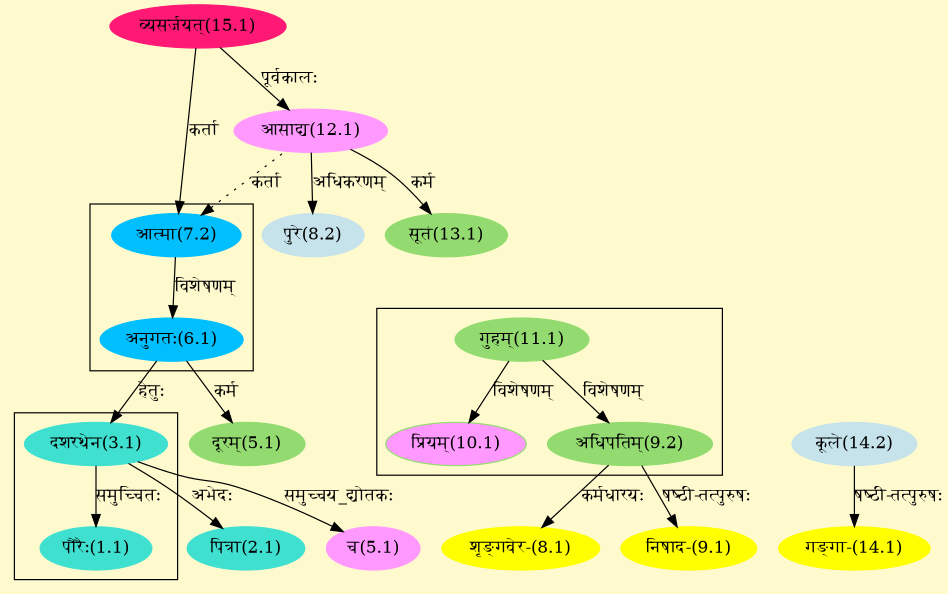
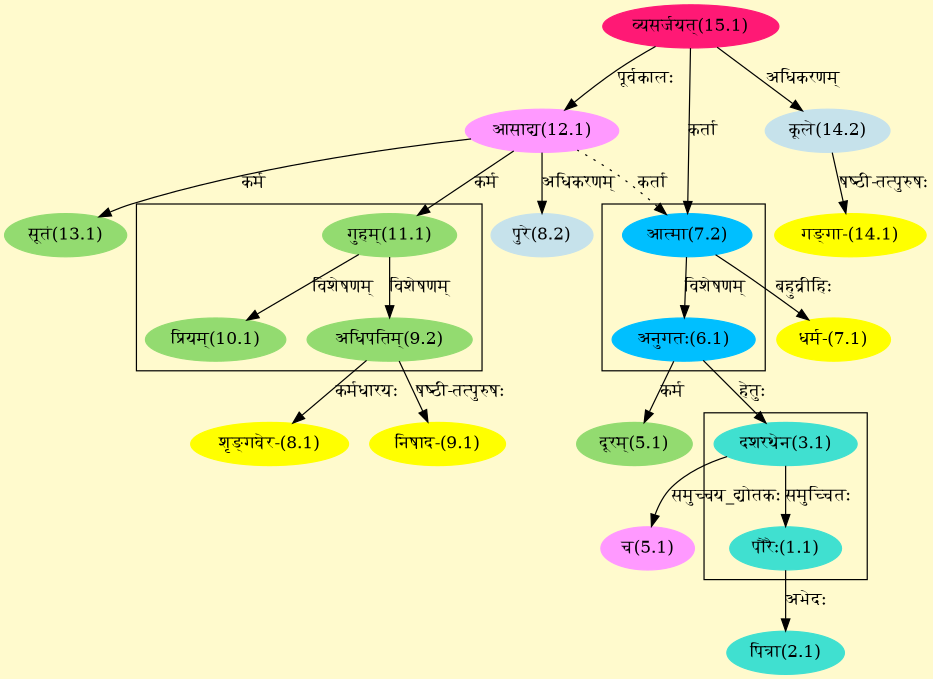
none -> (755, 75)
none -> (471, 180)
none -> (834, 340)
(456, 444) -> (216, 340)
(170, 489) -> (786, 595)
